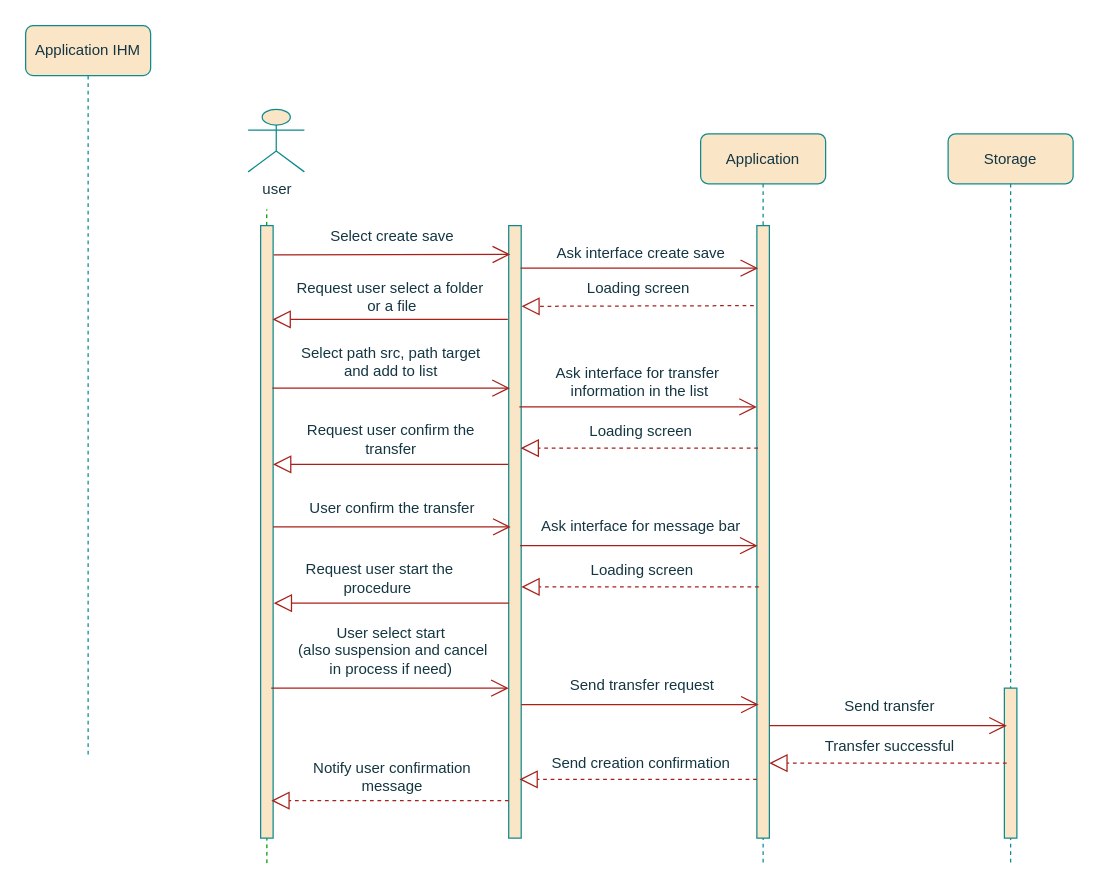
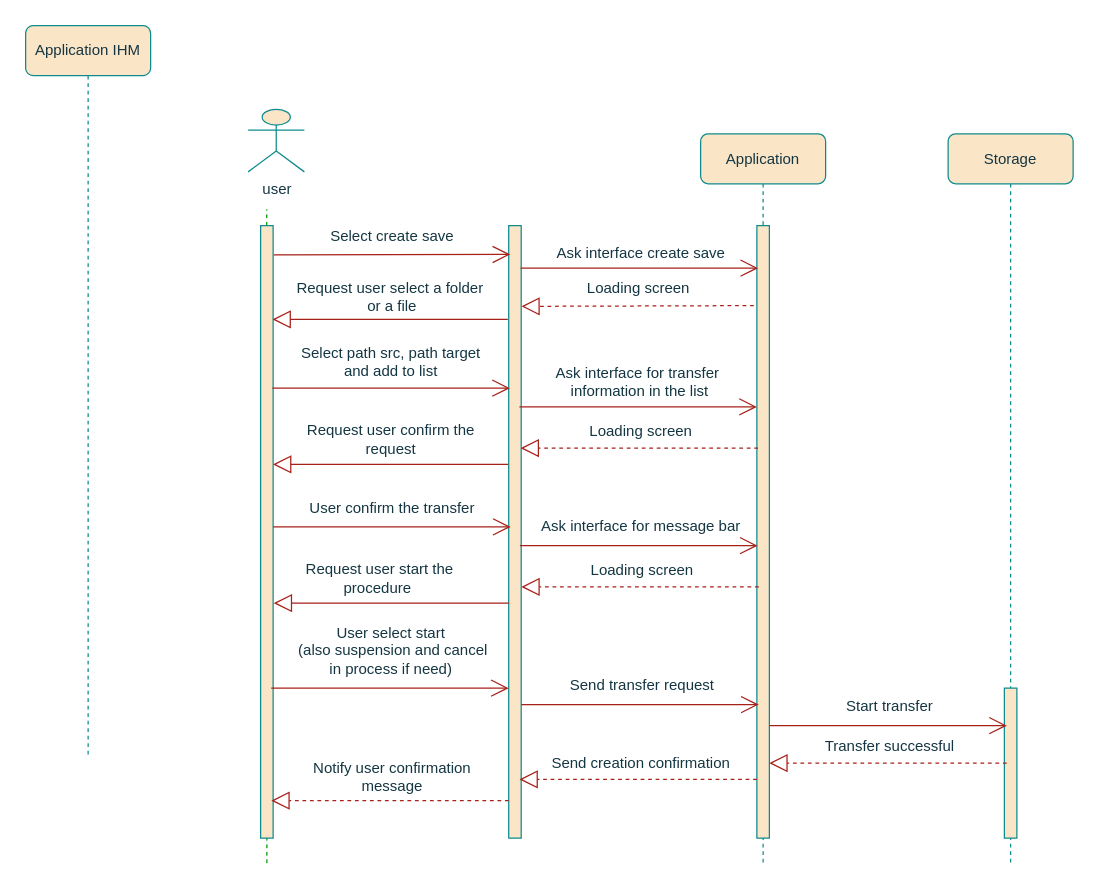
(391, 439) -> (391, 439)
(890, 707) -> (890, 707)
